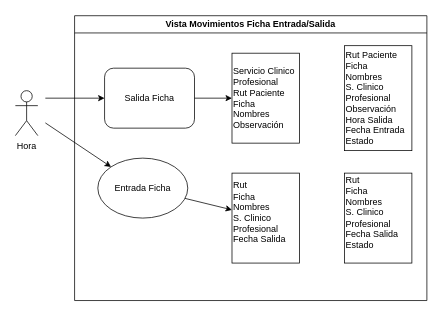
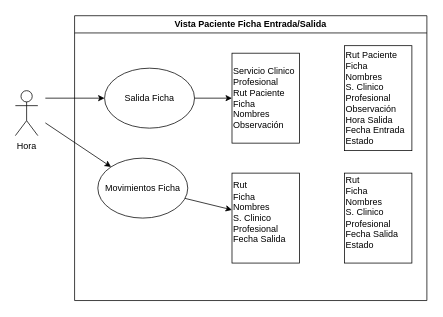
(251, 24) -> (251, 24)
(150, 98) -> (150, 98)
(143, 188) -> (143, 188)
